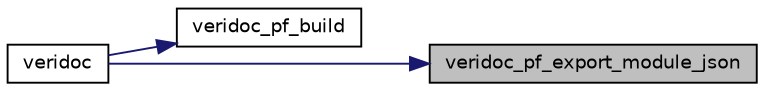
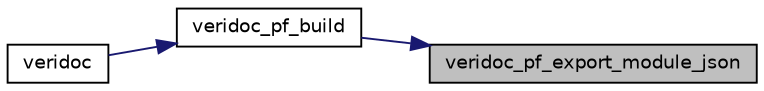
(259, 64) -> (386, 41)
